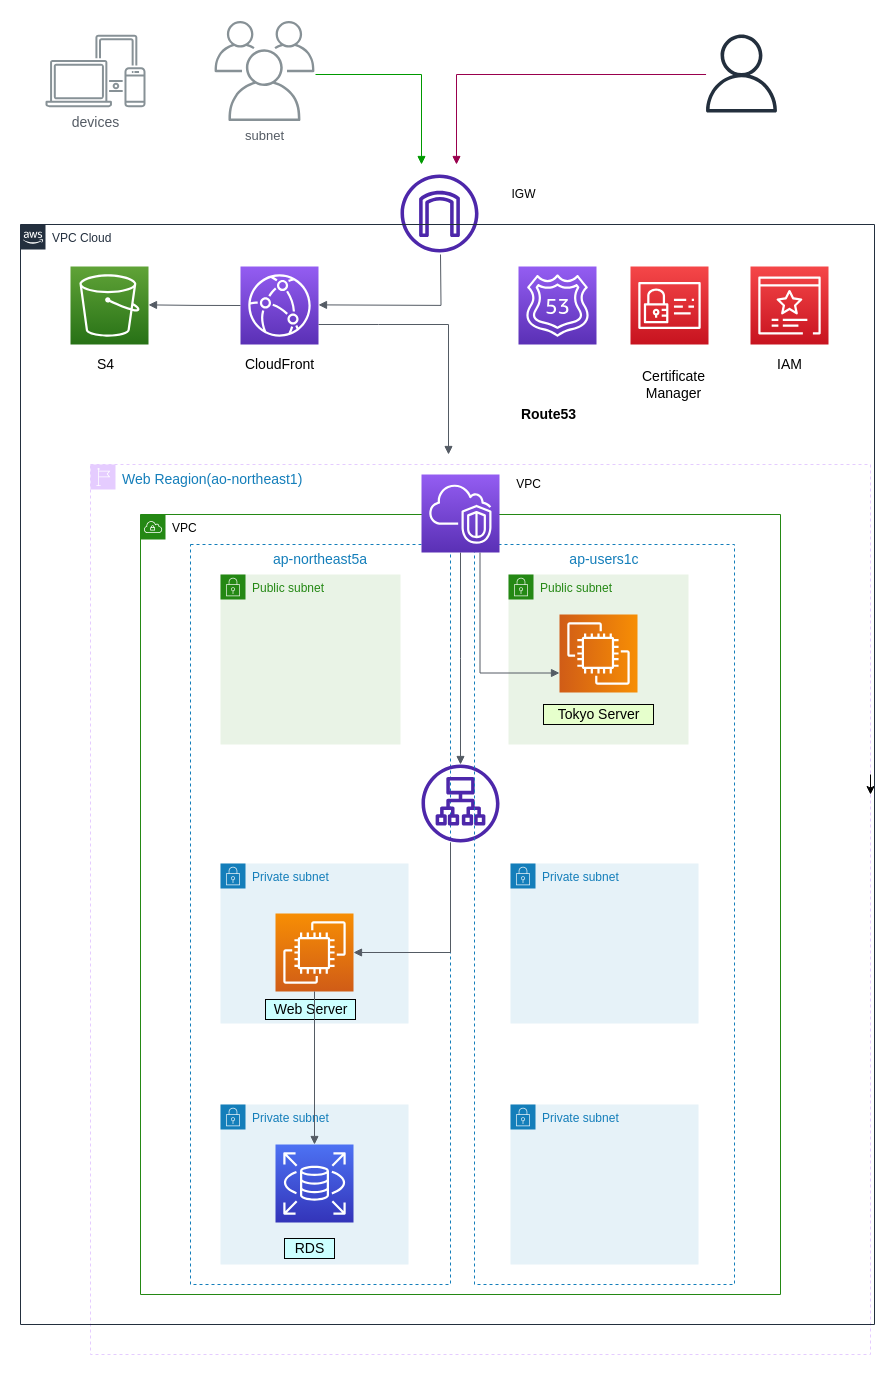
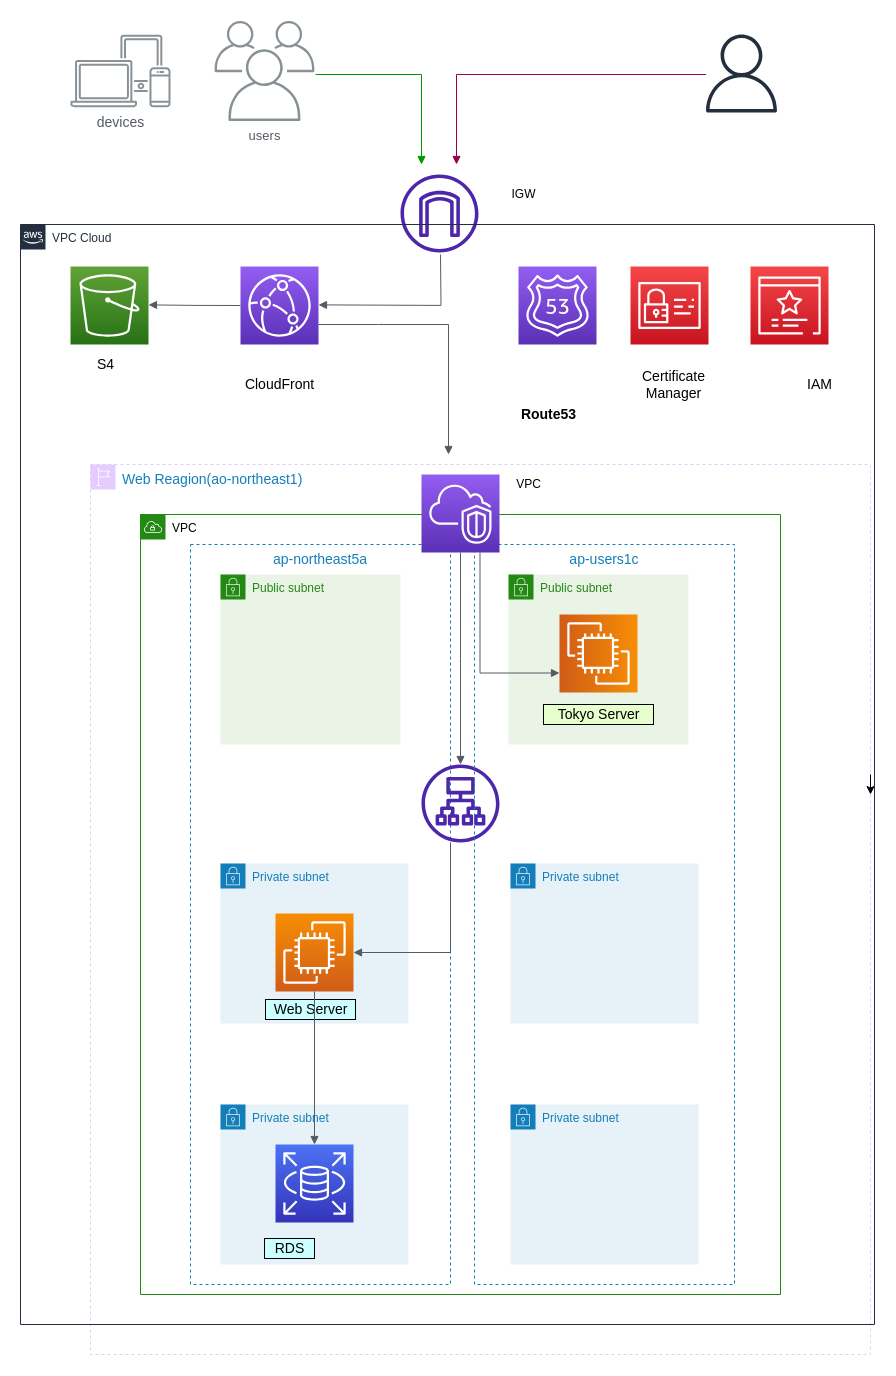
(96, 71) -> (121, 71)
(265, 136) -> (265, 136)
(280, 365) -> (280, 385)
(790, 365) -> (820, 385)
(310, 1249) -> (290, 1249)
